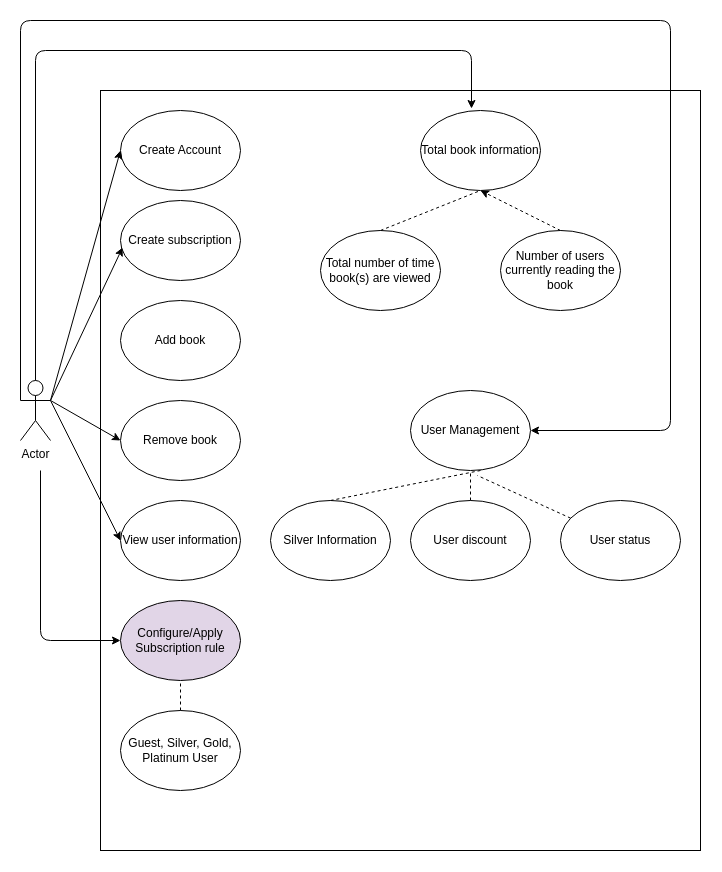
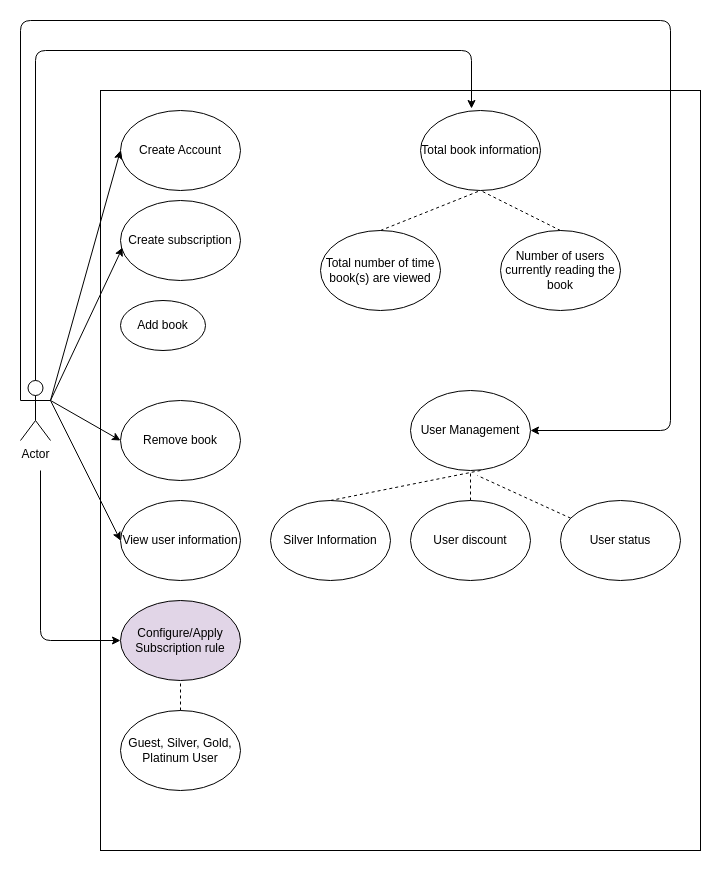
(487, 194) -> (485, 193)
(181, 341) -> (163, 326)
